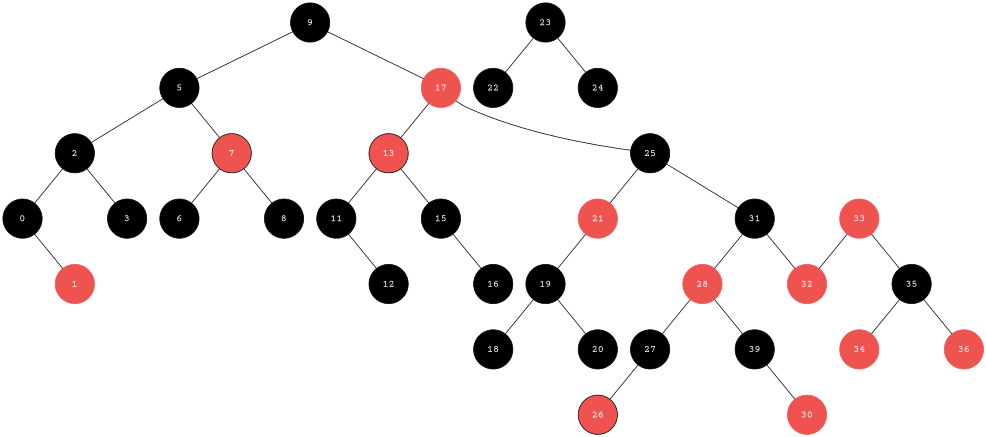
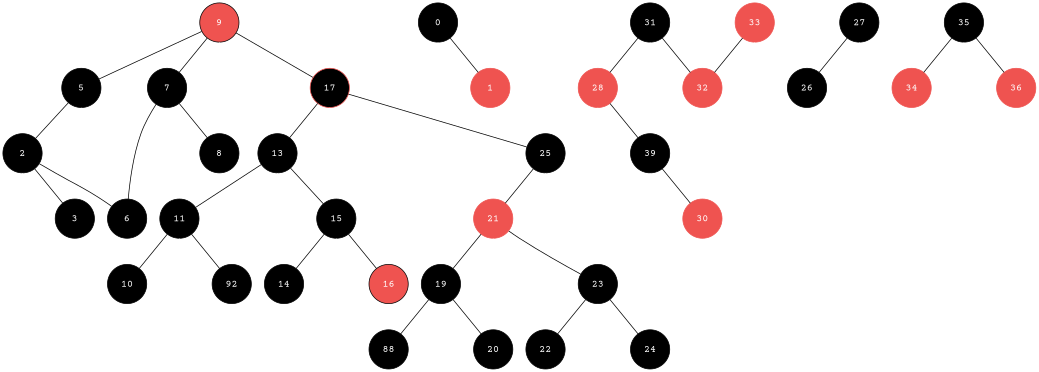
(310, 23) -> (219, 23)
(441, 88) -> (330, 88)
(206, 121) -> (193, 55)
(232, 153) -> (167, 88)
(389, 153) -> (277, 153)
(49, 186) -> (76, 184)
(702, 186) -> none
(886, 251) -> none
none -> (544, 253)
none -> (127, 284)
none -> (284, 284)
(389, 284) -> (232, 284)
(493, 284) -> (389, 284)
(676, 317) -> none
(493, 349) -> (389, 349)
(598, 415) -> (807, 88)
